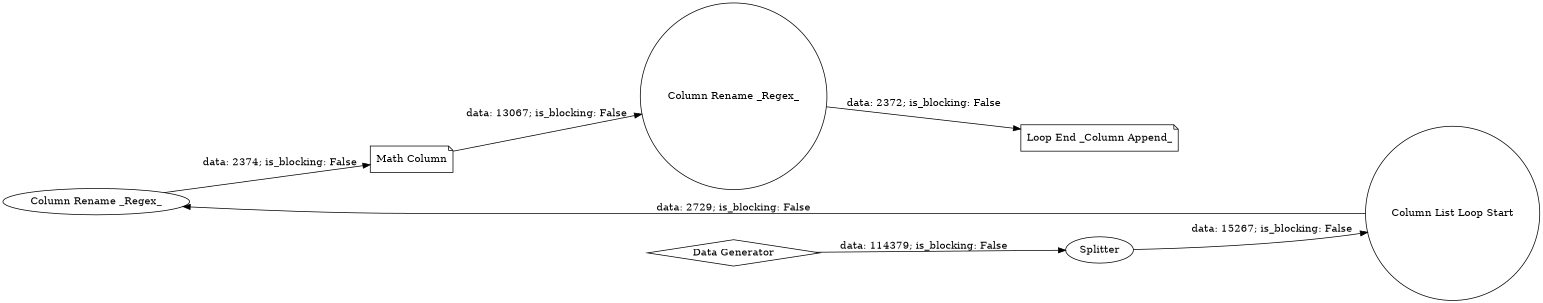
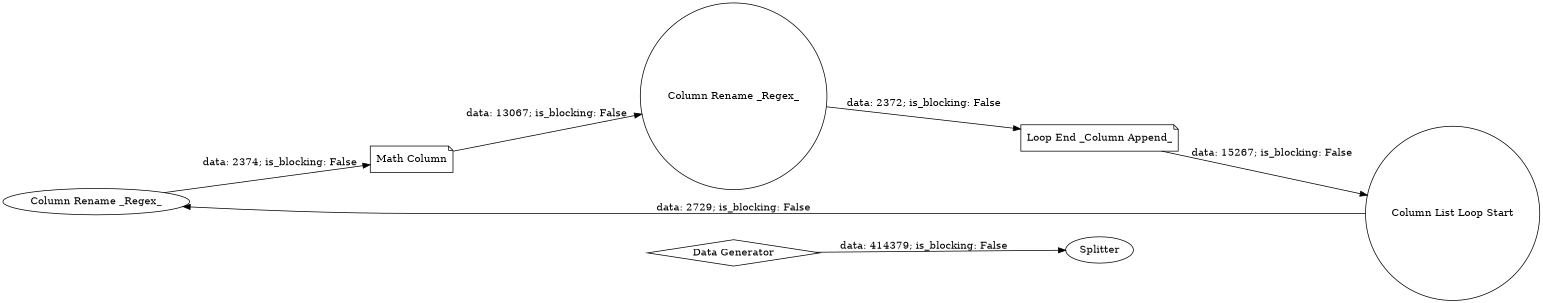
(1247, 245) -> (1261, 172)
(924, 246) -> (924, 246)
